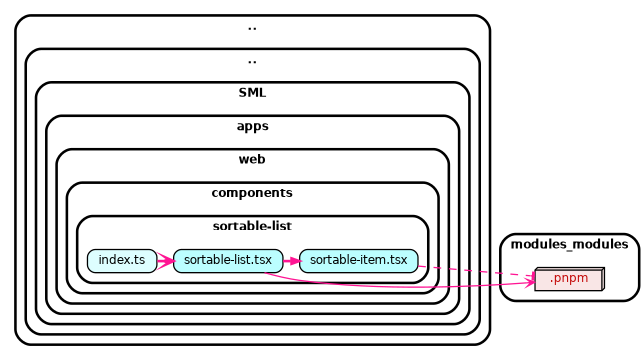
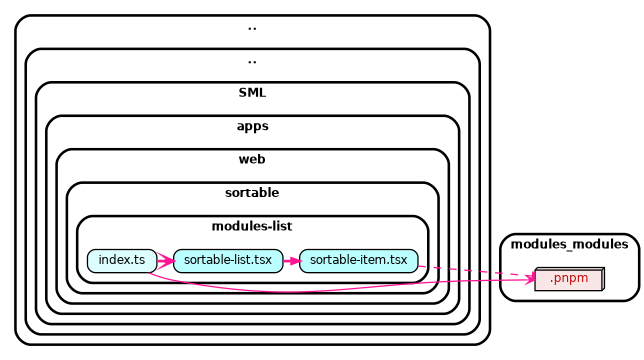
(253, 194) -> (253, 194)
(253, 228) -> (253, 228)
(395, 287) -> (337, 290)
